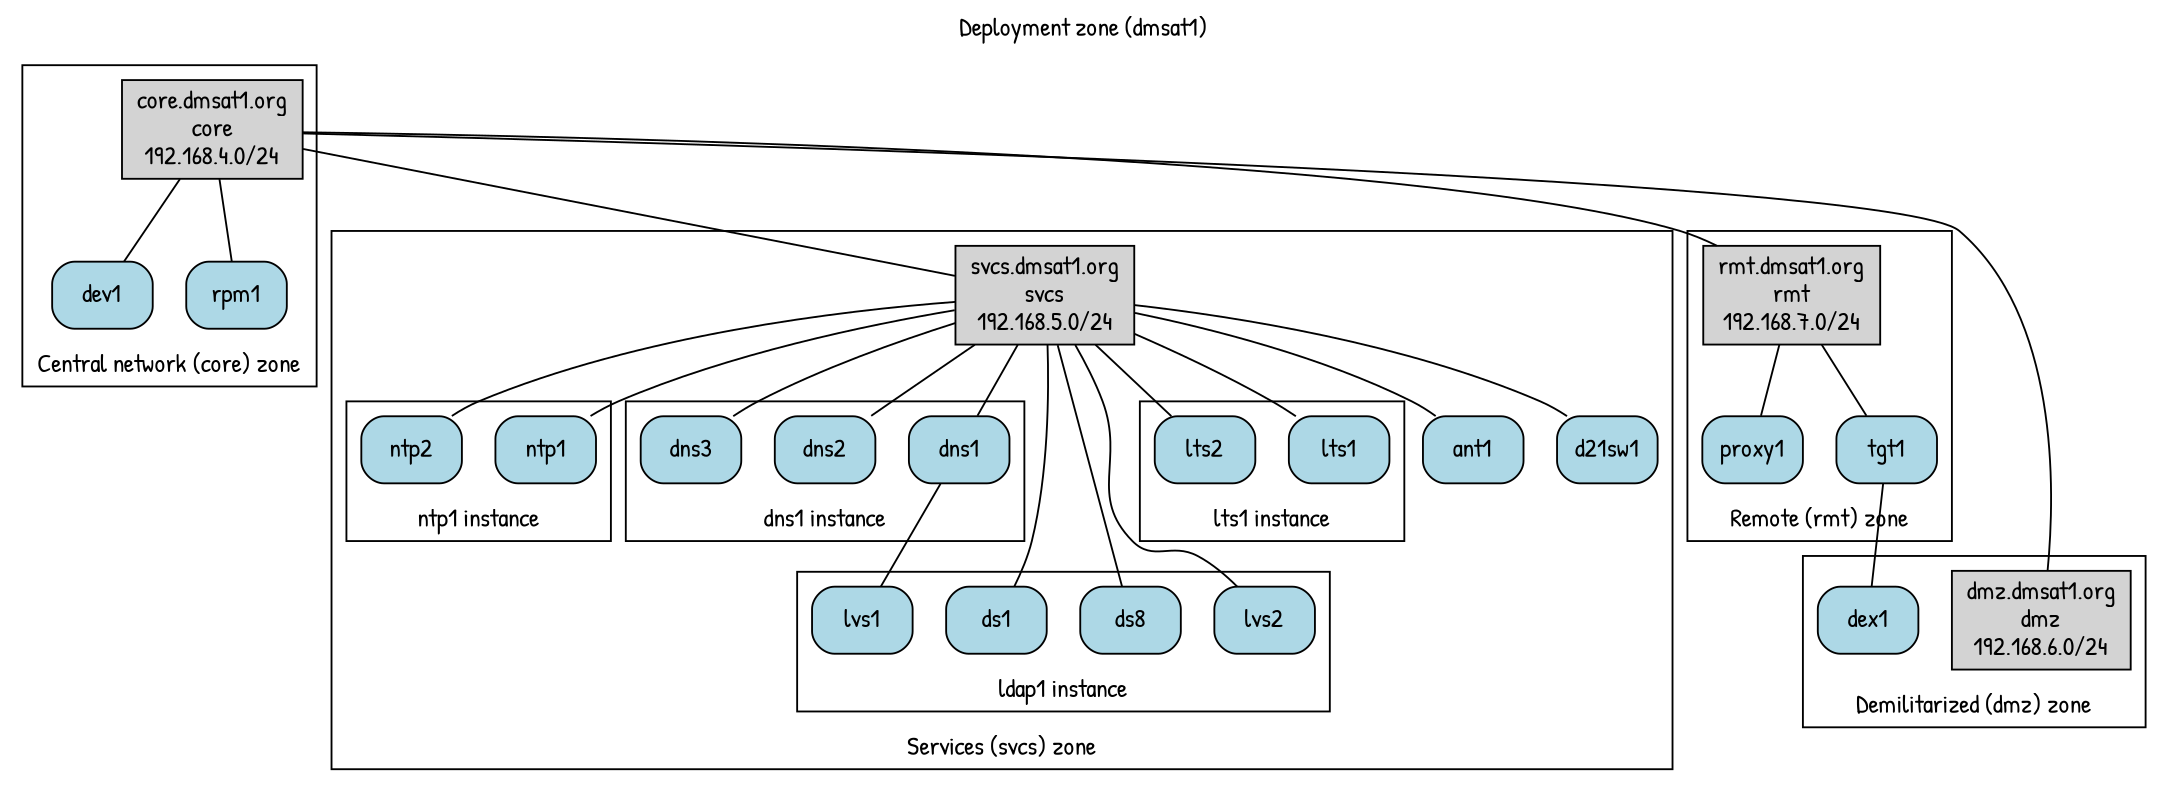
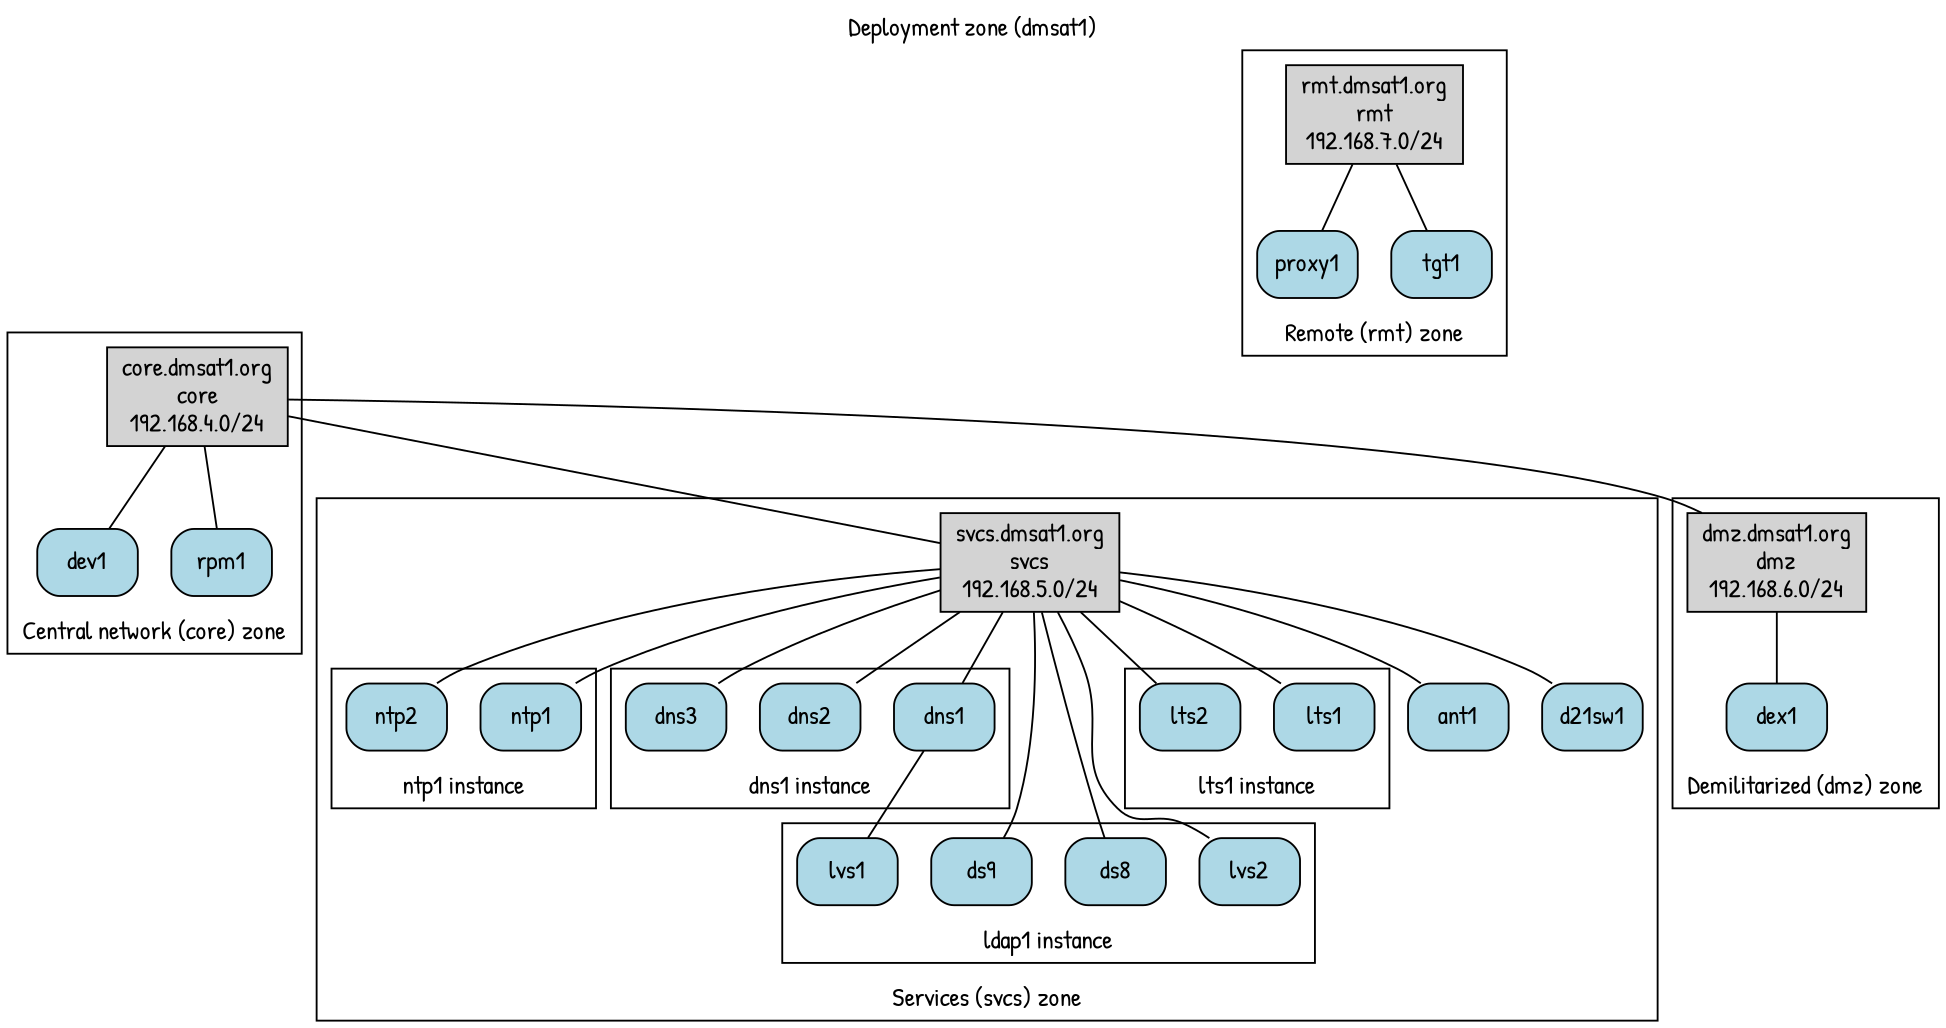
(1014, 155) -> none
(1878, 527) -> (1777, 648)
(996, 620) -> (982, 872)
